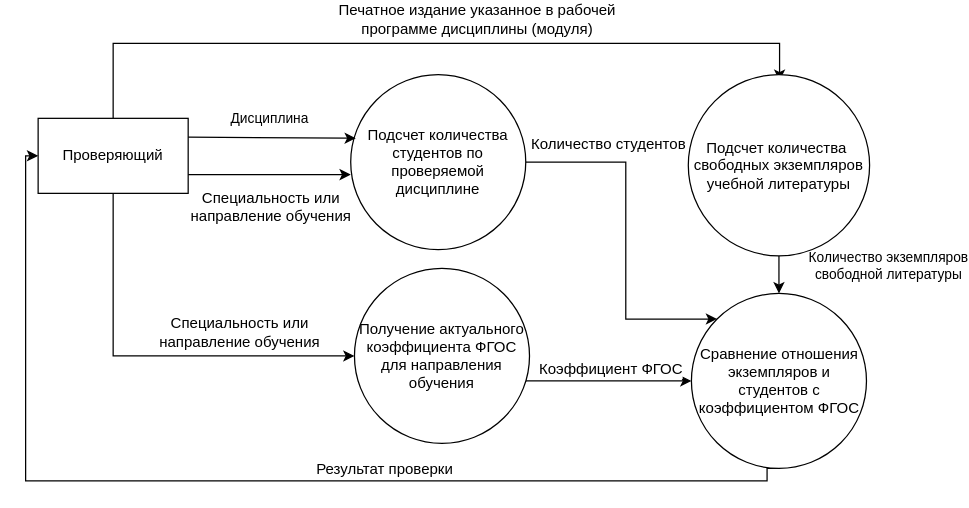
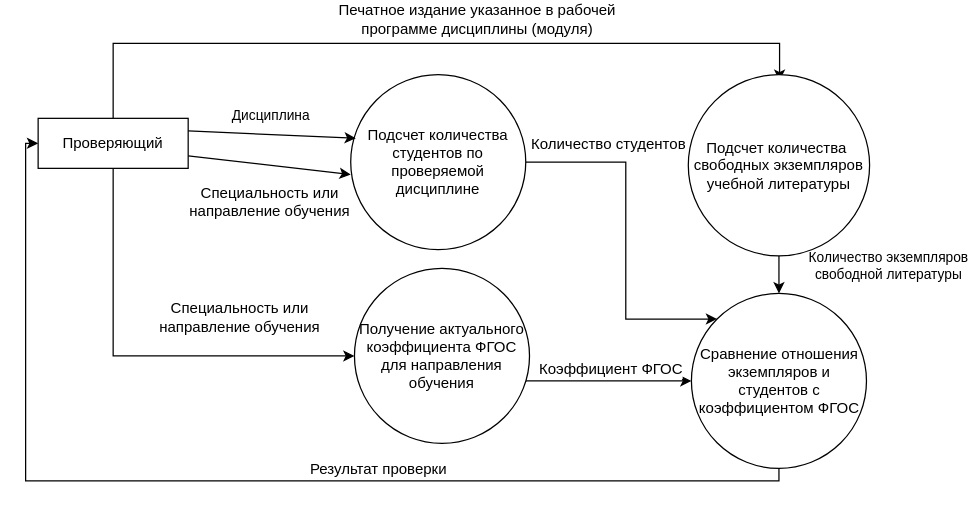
(113, 156) -> (113, 143)
